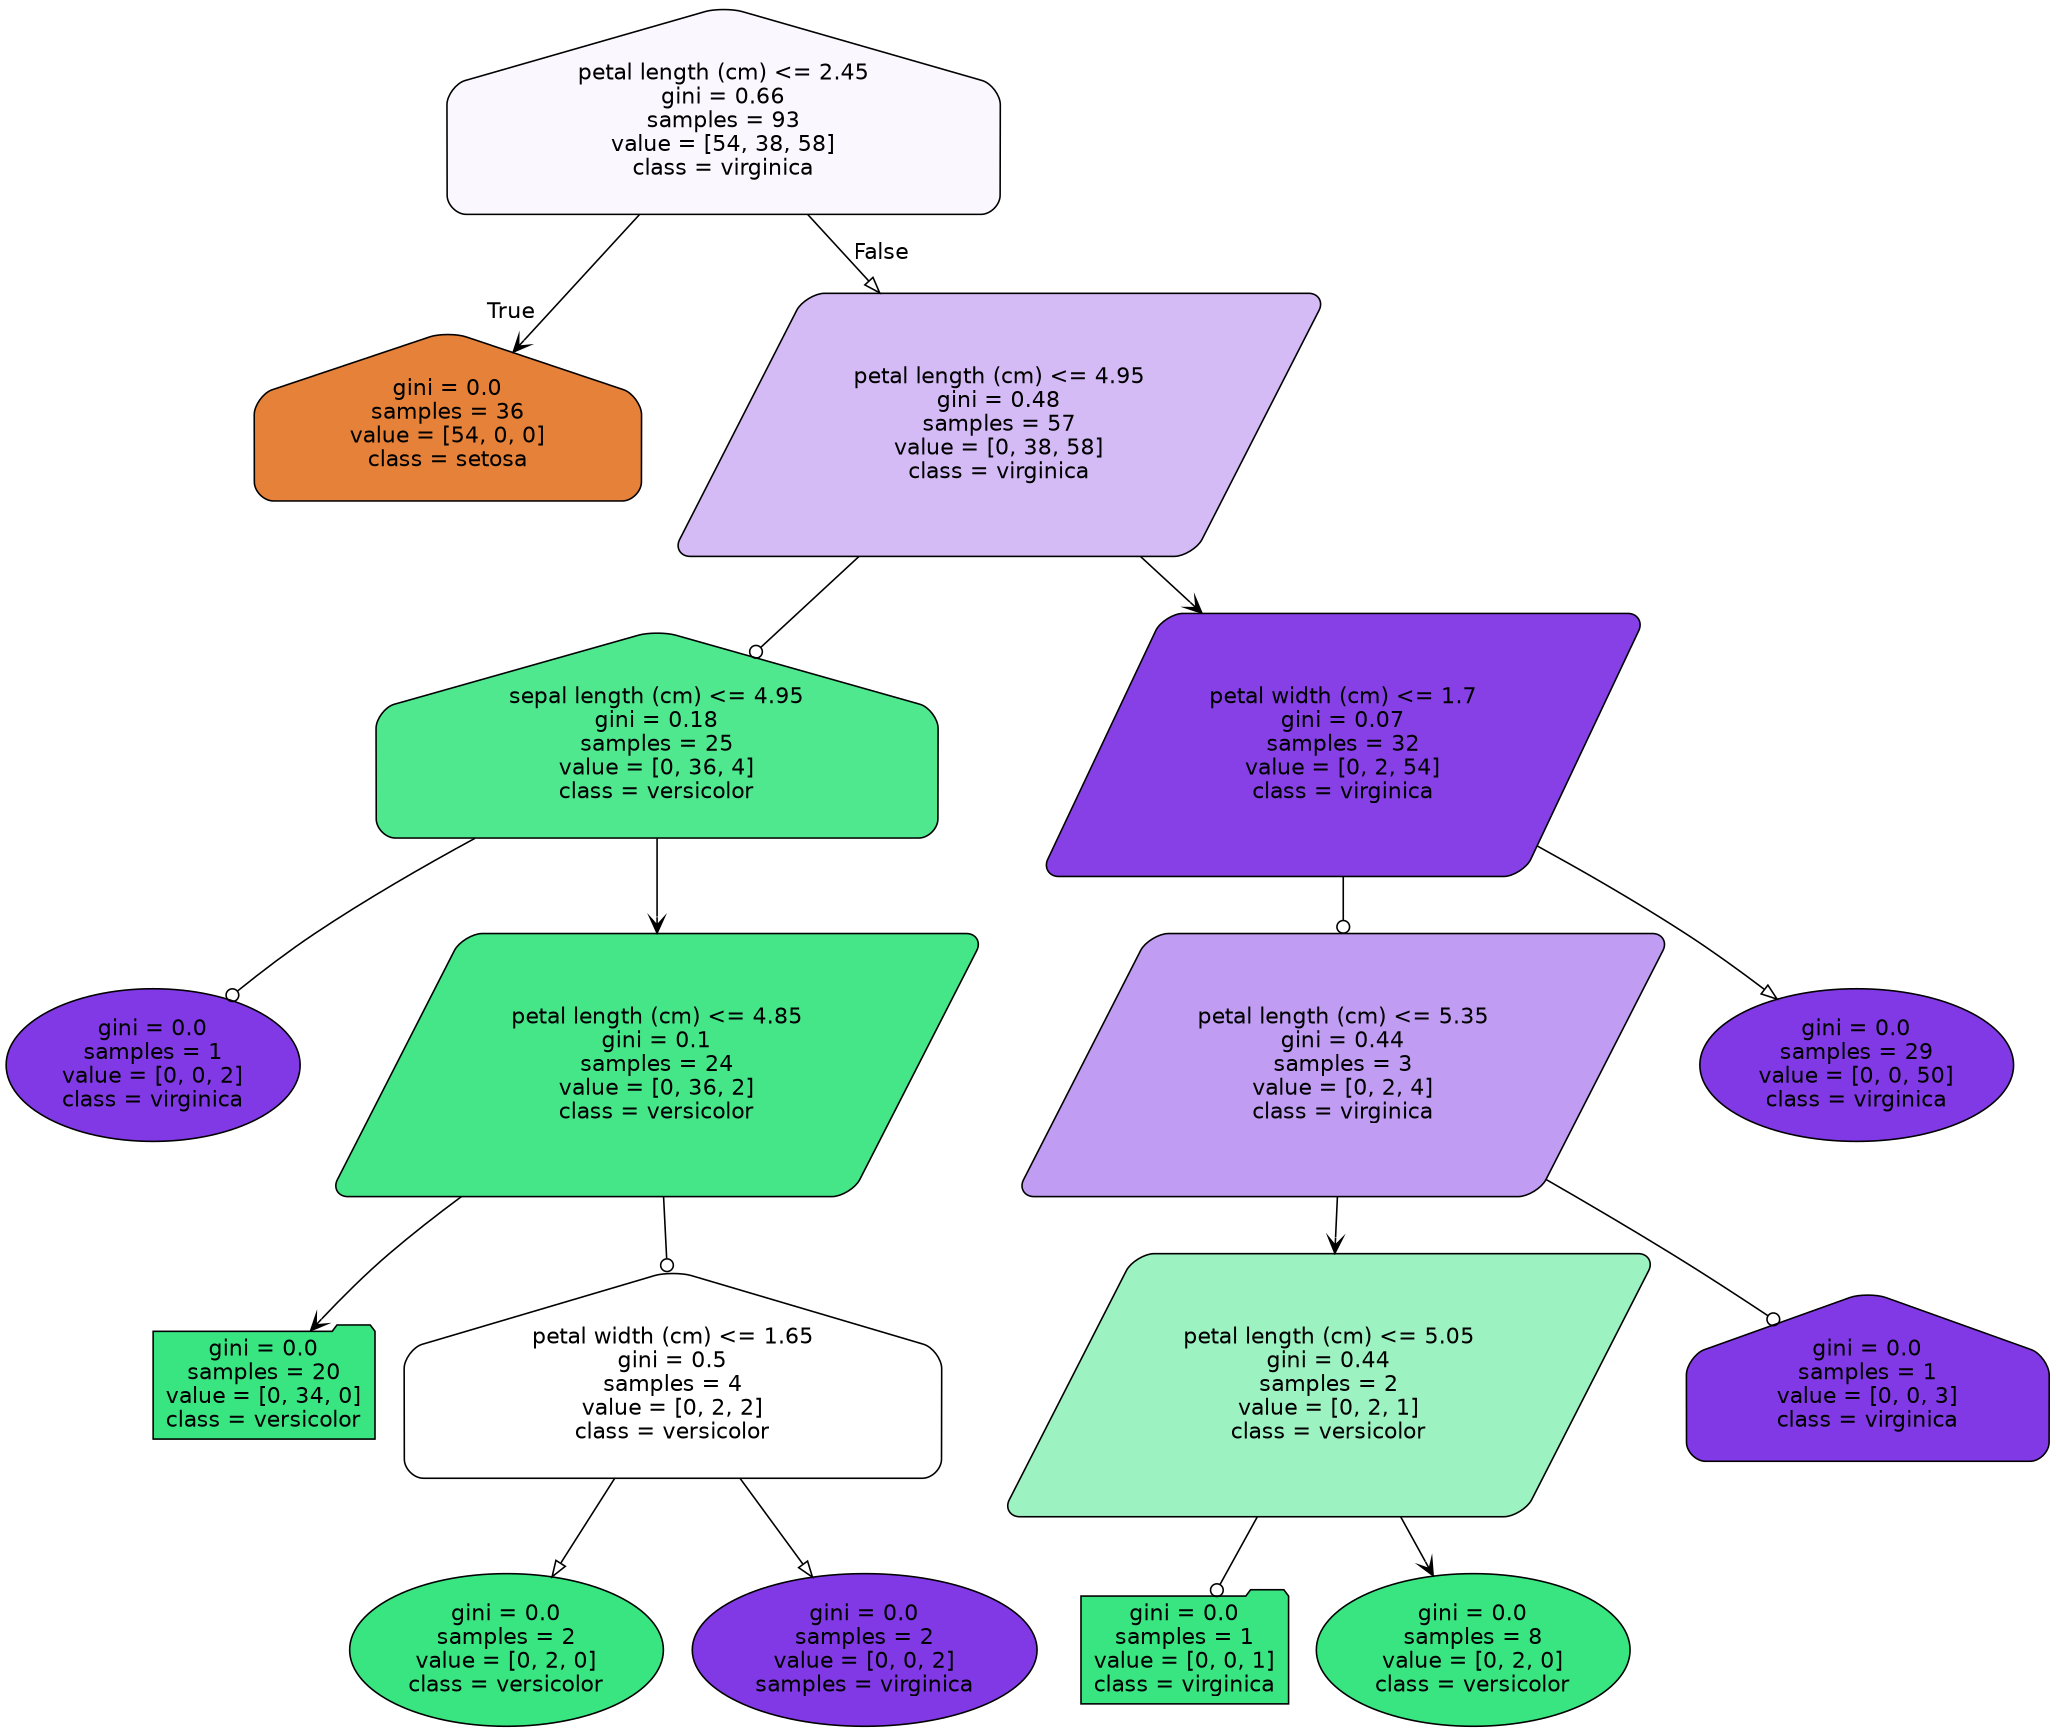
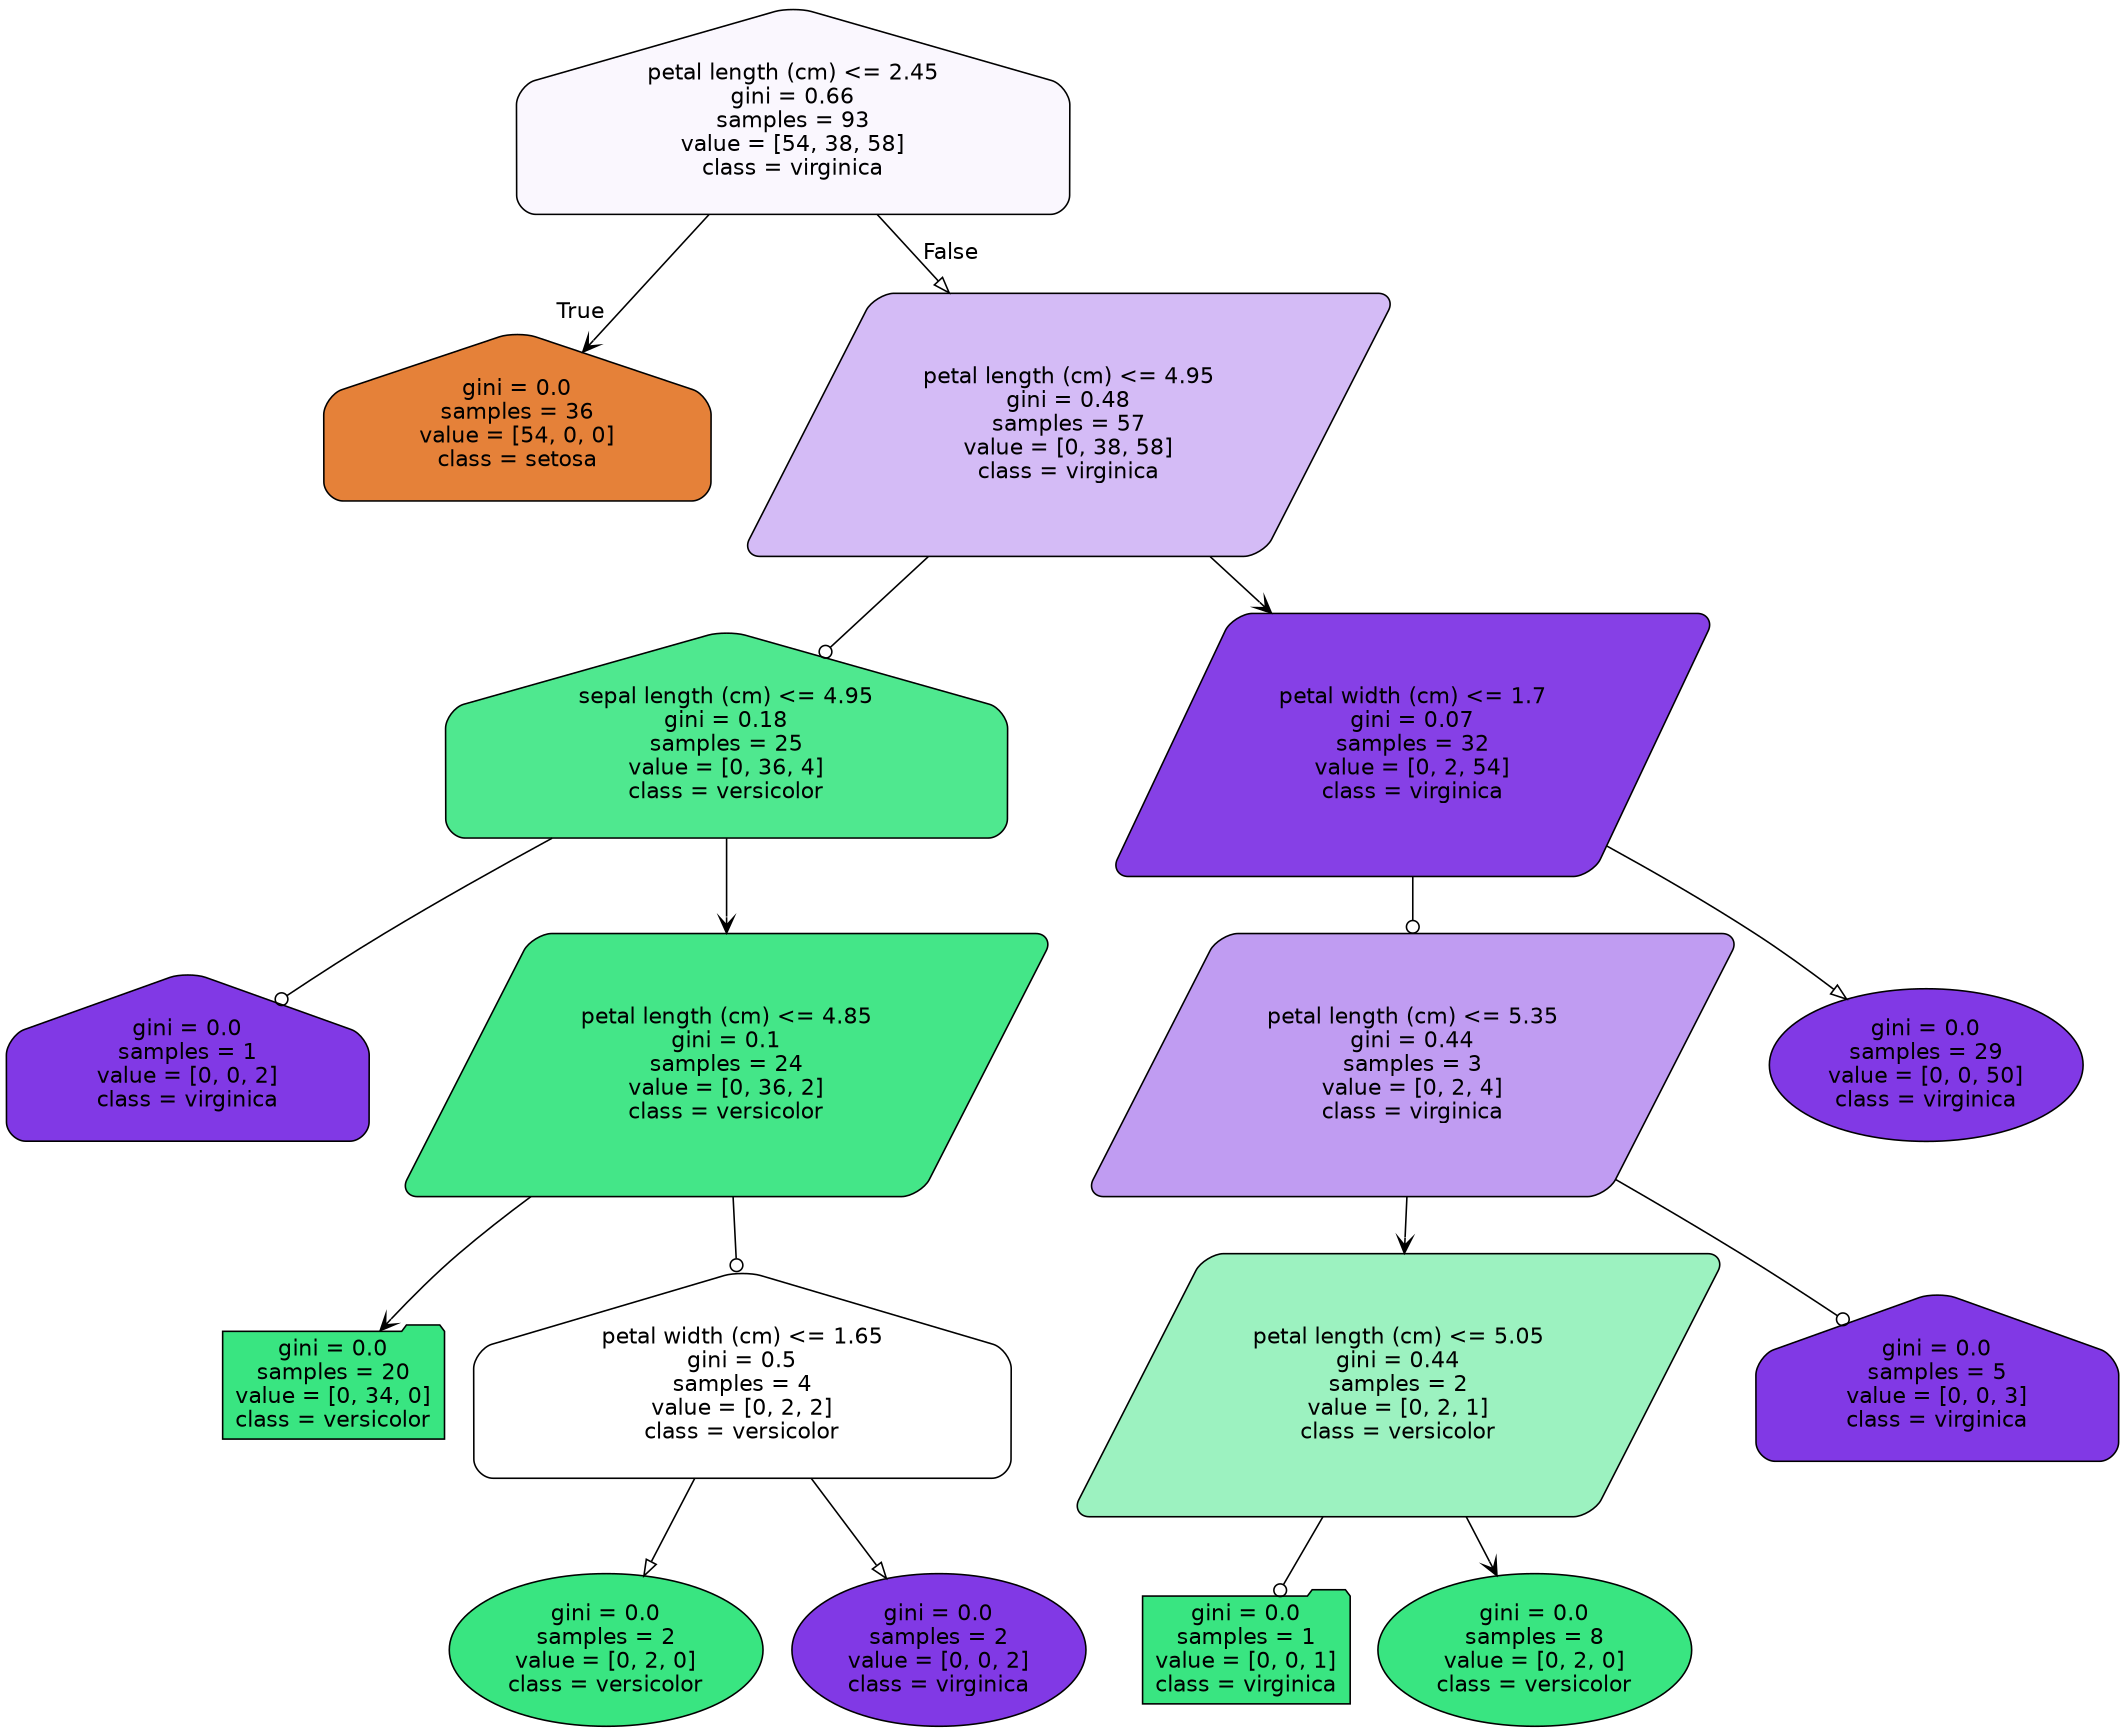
(153, 1065) -> (188, 1065)
(1868, 1385) -> (1937, 1385)
(865, 1650) -> (939, 1650)
